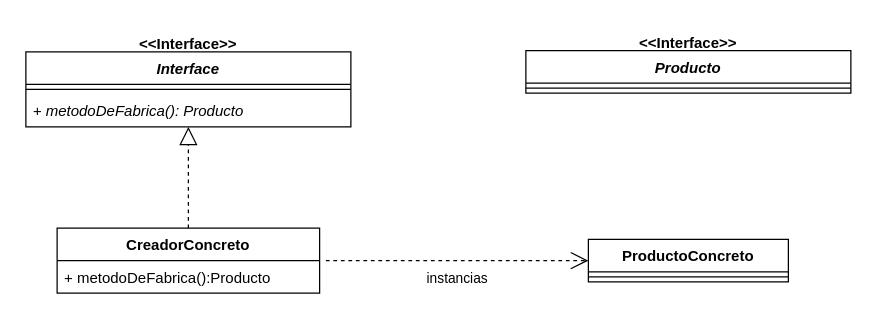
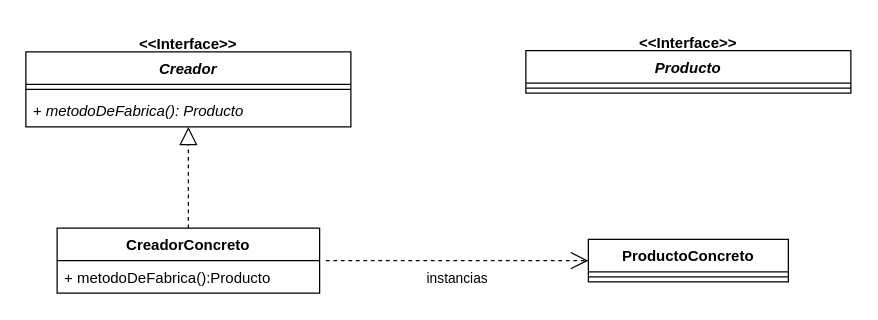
(188, 69) -> (188, 69)
